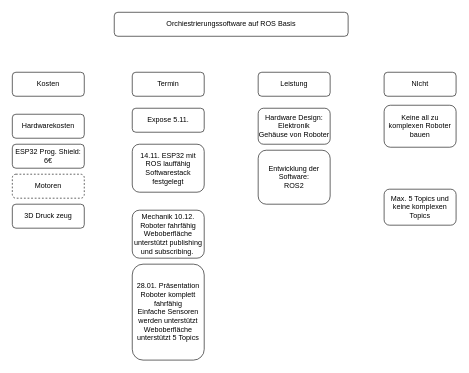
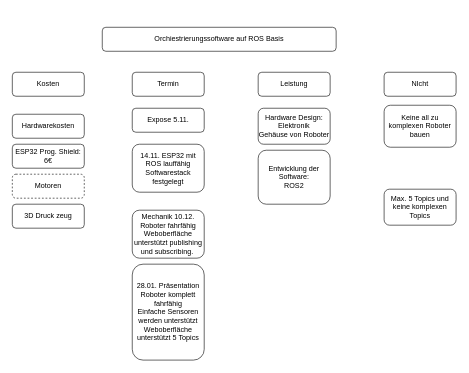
(231, 24) -> (219, 39)
